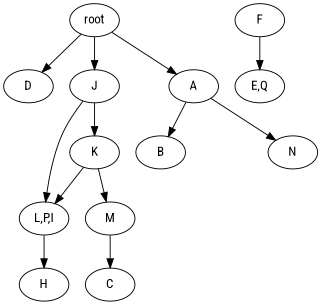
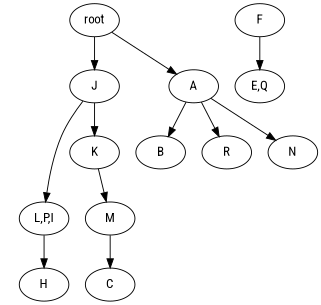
(28, 86) -> none
none -> (227, 152)
(72, 182) -> none
